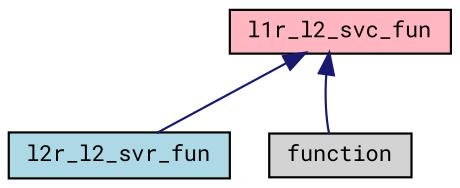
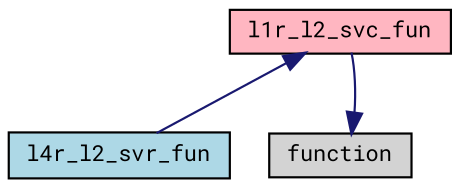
(326, 105) -> (355, 82)
(119, 155) -> (119, 155)
